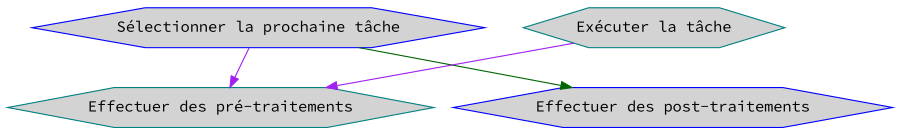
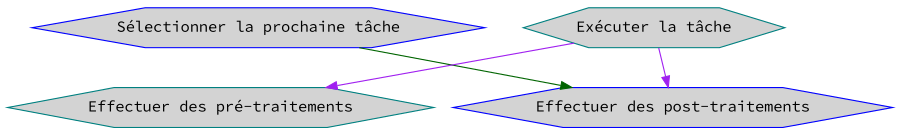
none -> (662, 62)
(242, 63) -> none
